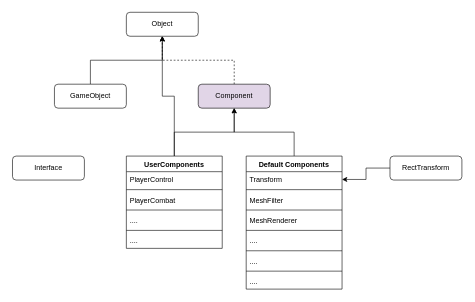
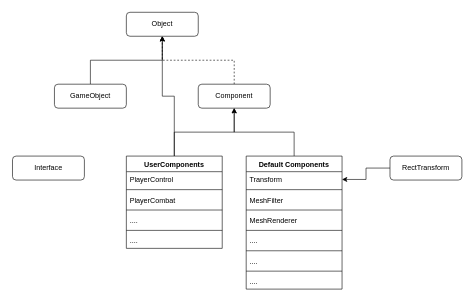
(234, 96) -> (234, 96)
